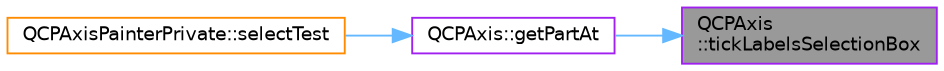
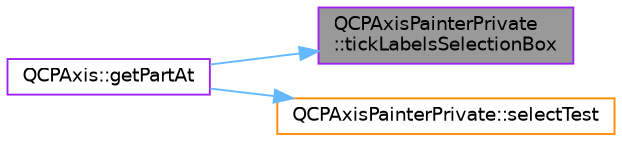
(369, 36) -> (242, 92)
(809, 36) -> (446, 36)
